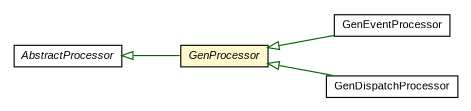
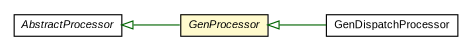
(392, 25) -> none
